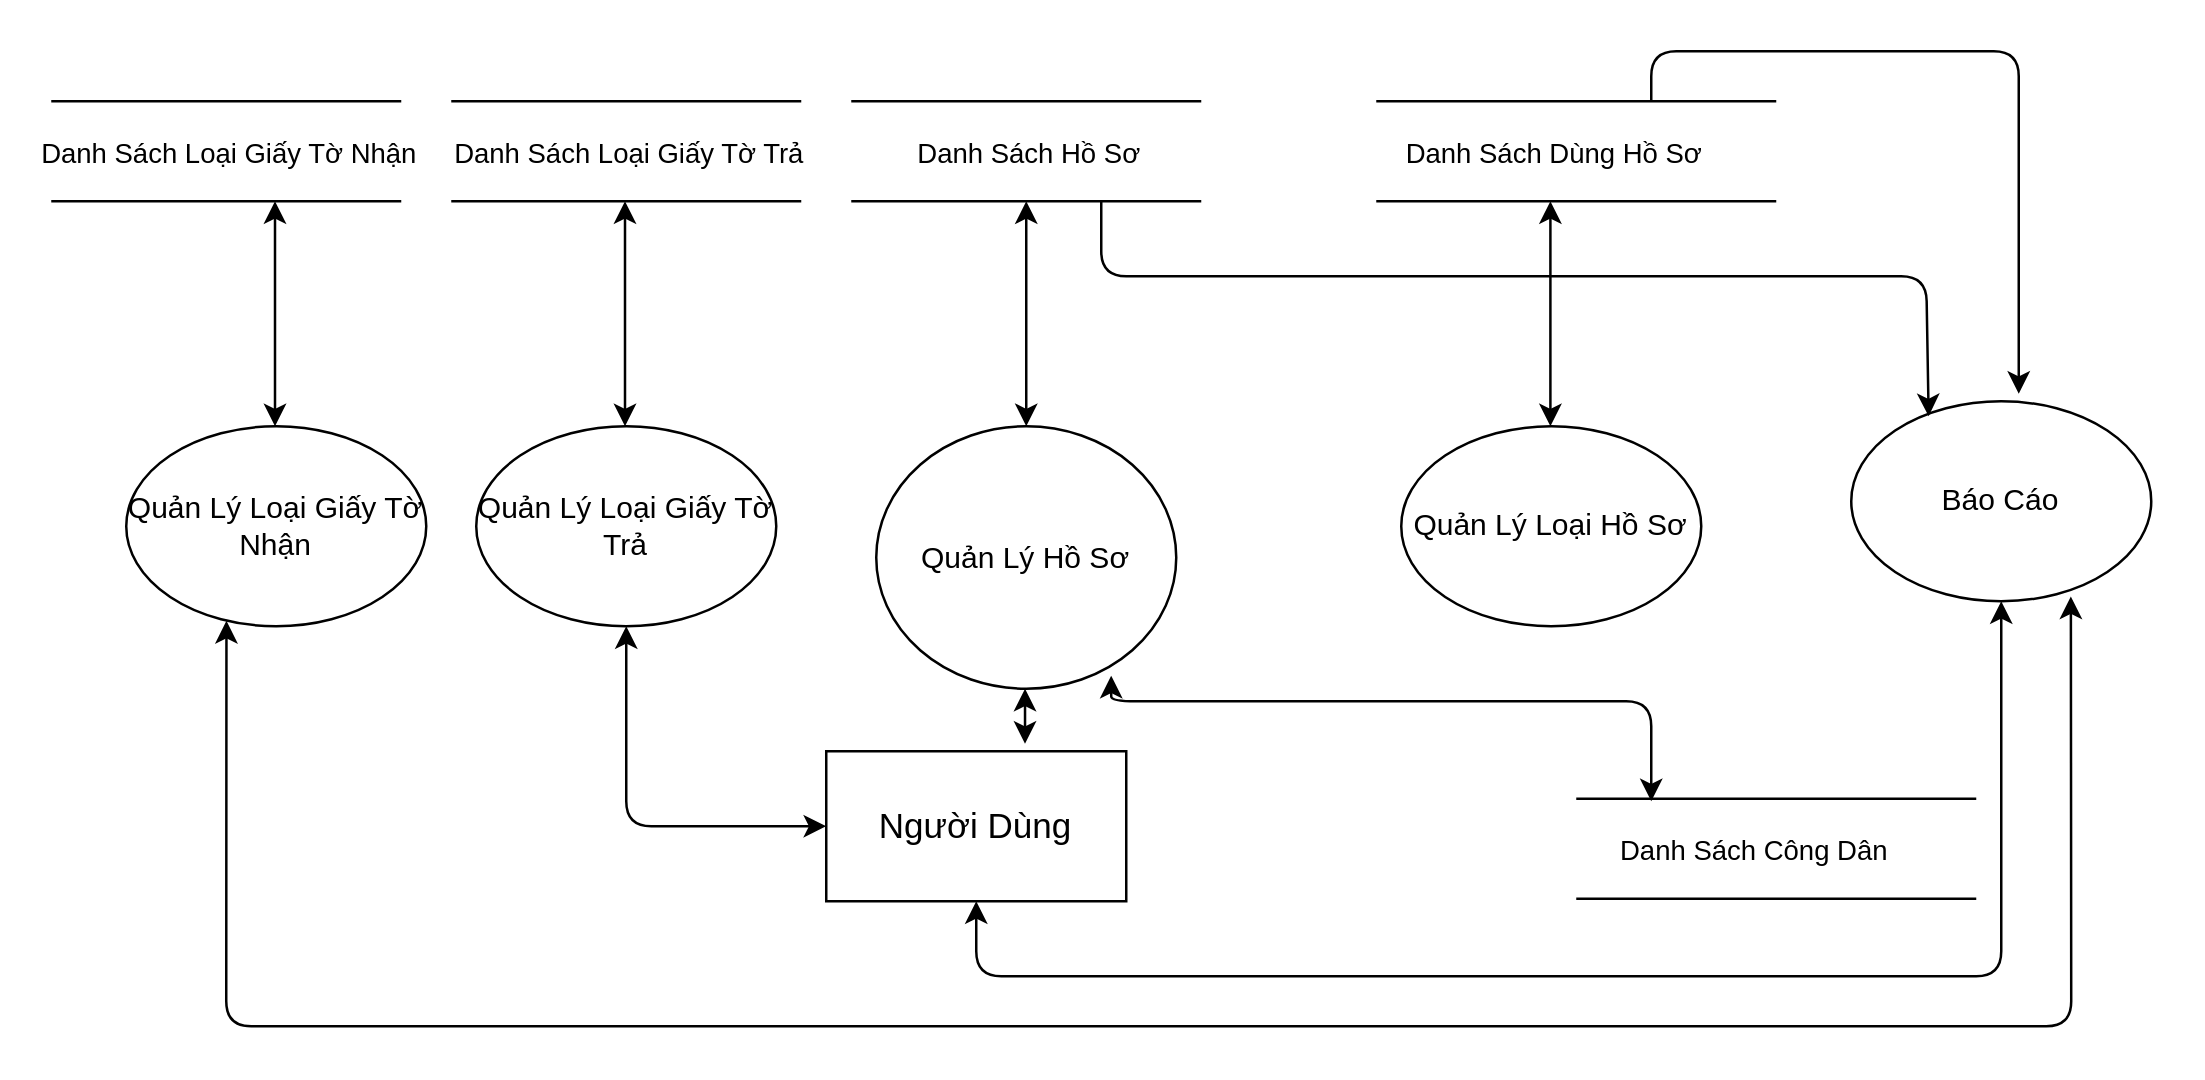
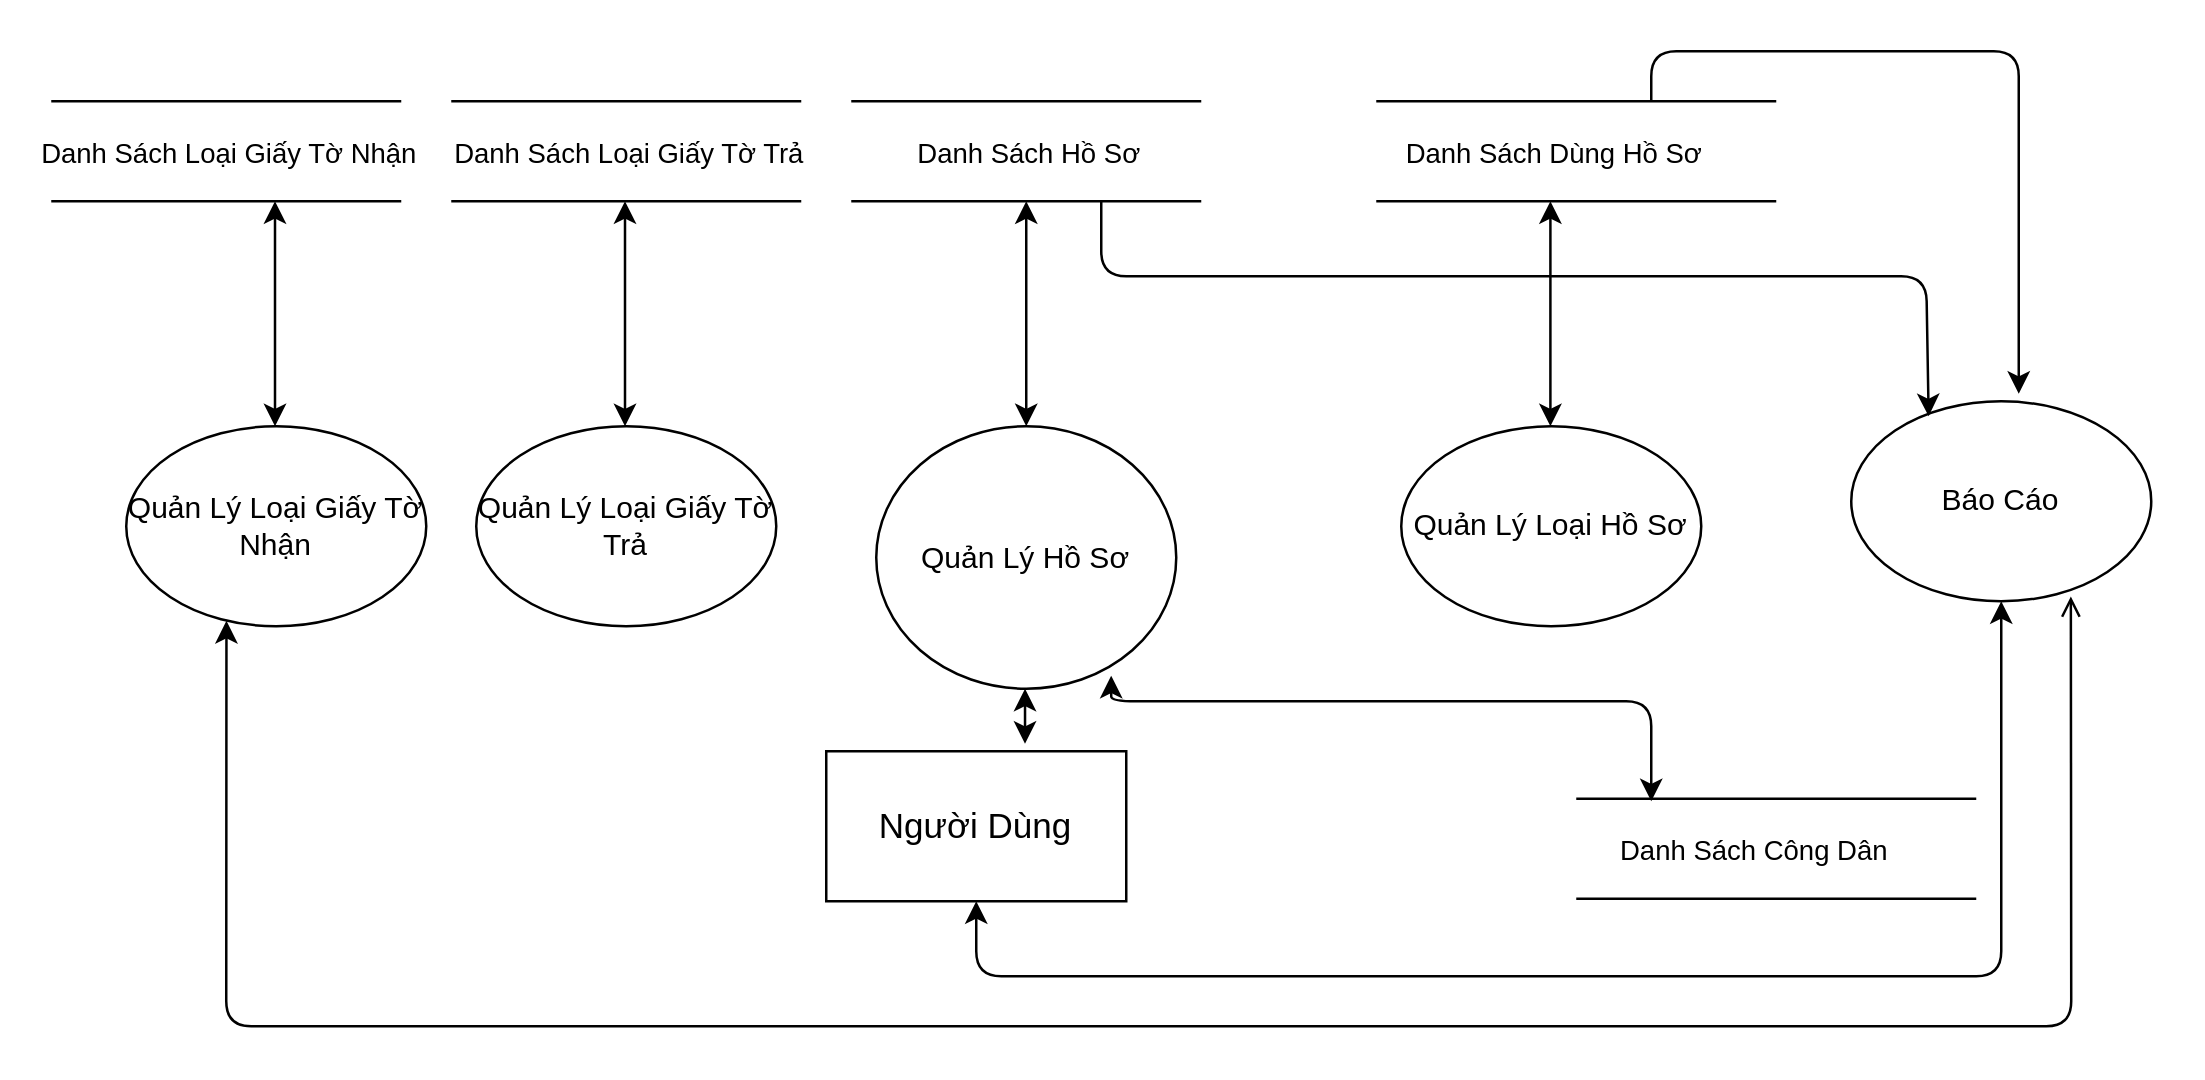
(2071, 614) -> (2071, 610)
(633, 820) -> none
